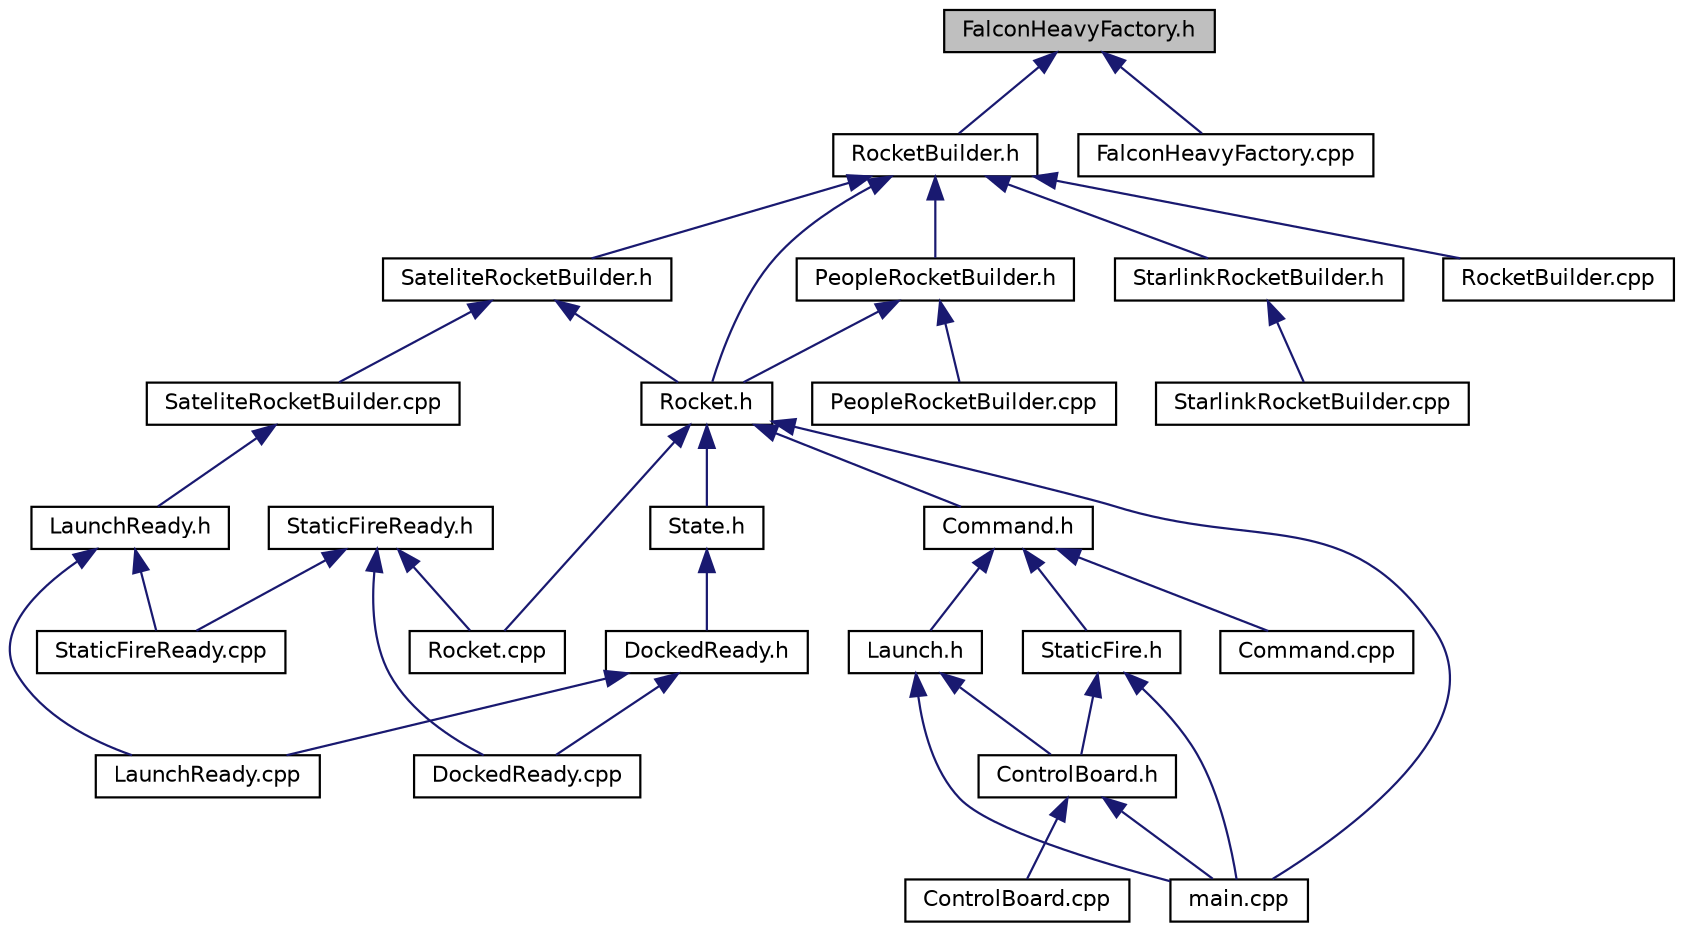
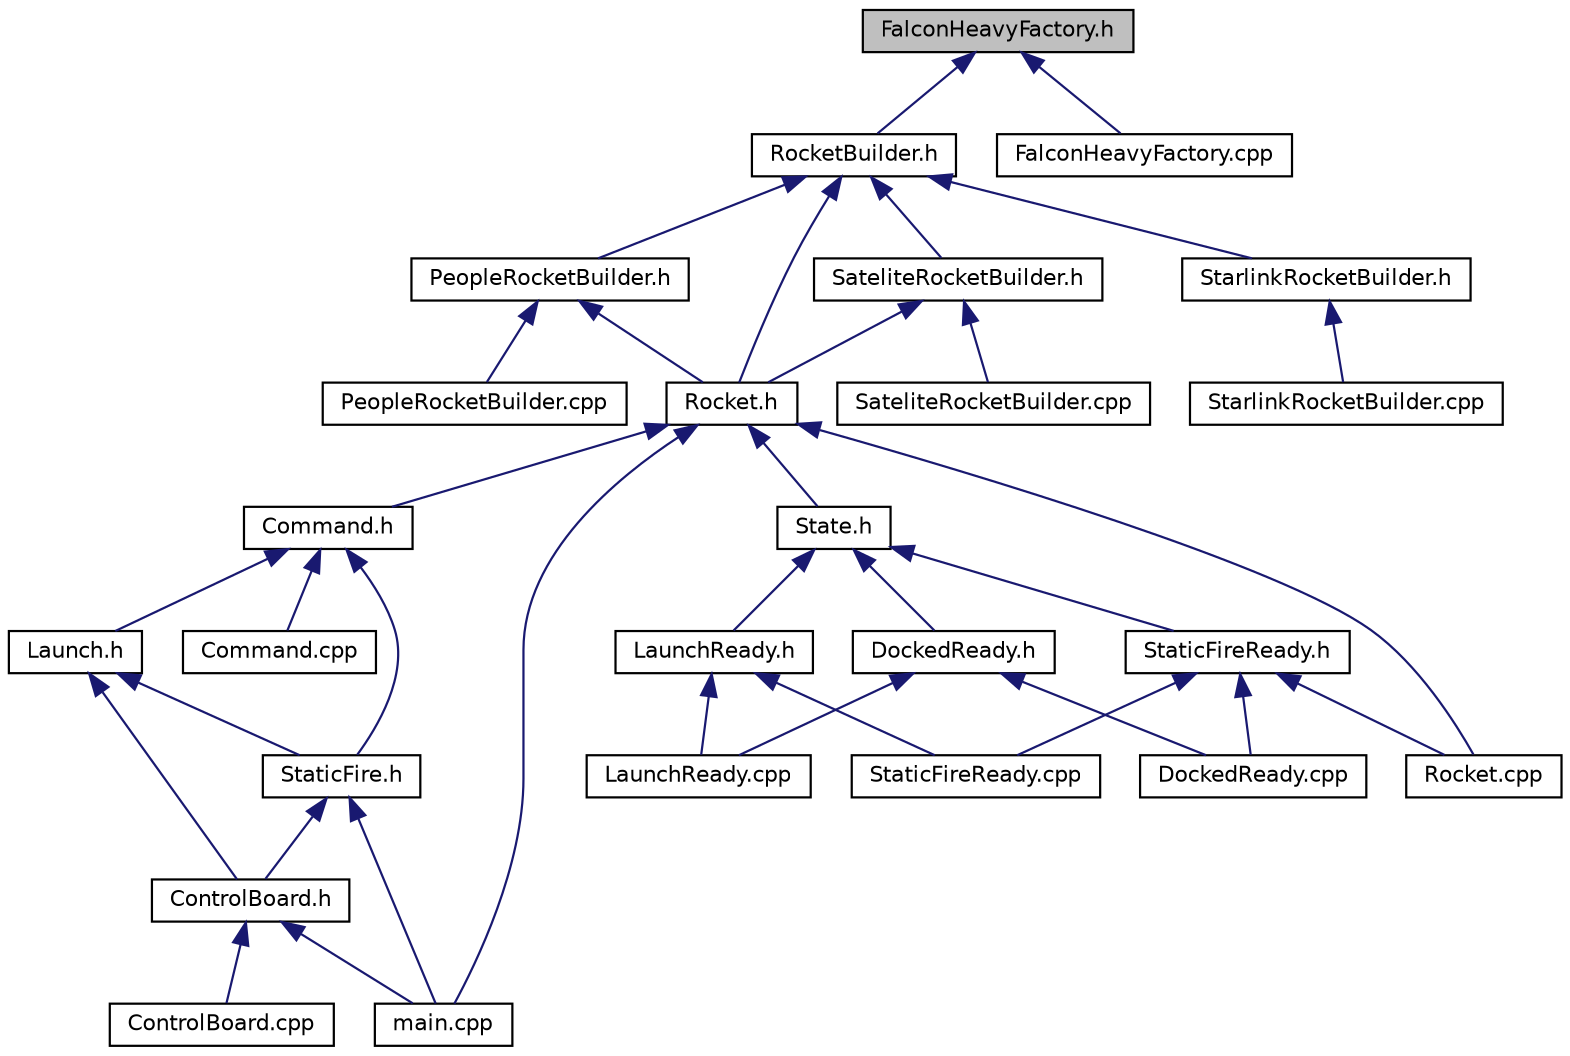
(1559, 279) -> none
(208, 472) -> (766, 598)
none -> (1043, 592)
(1009, 828) -> (219, 719)
